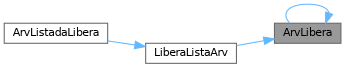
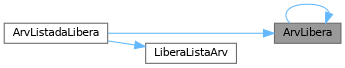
(250, 43) -> (186, 33)
